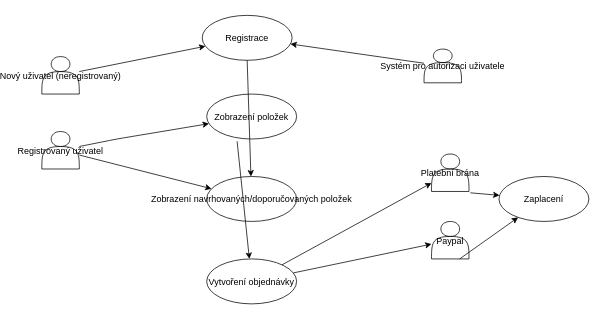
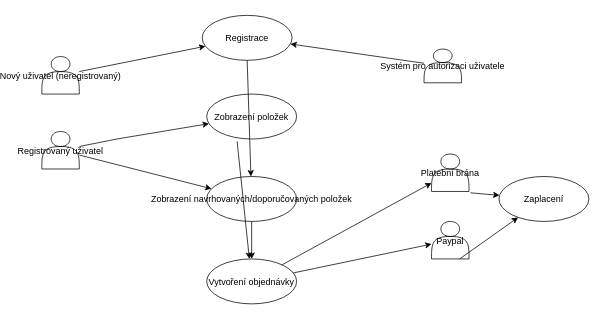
none -> (252, 238)
